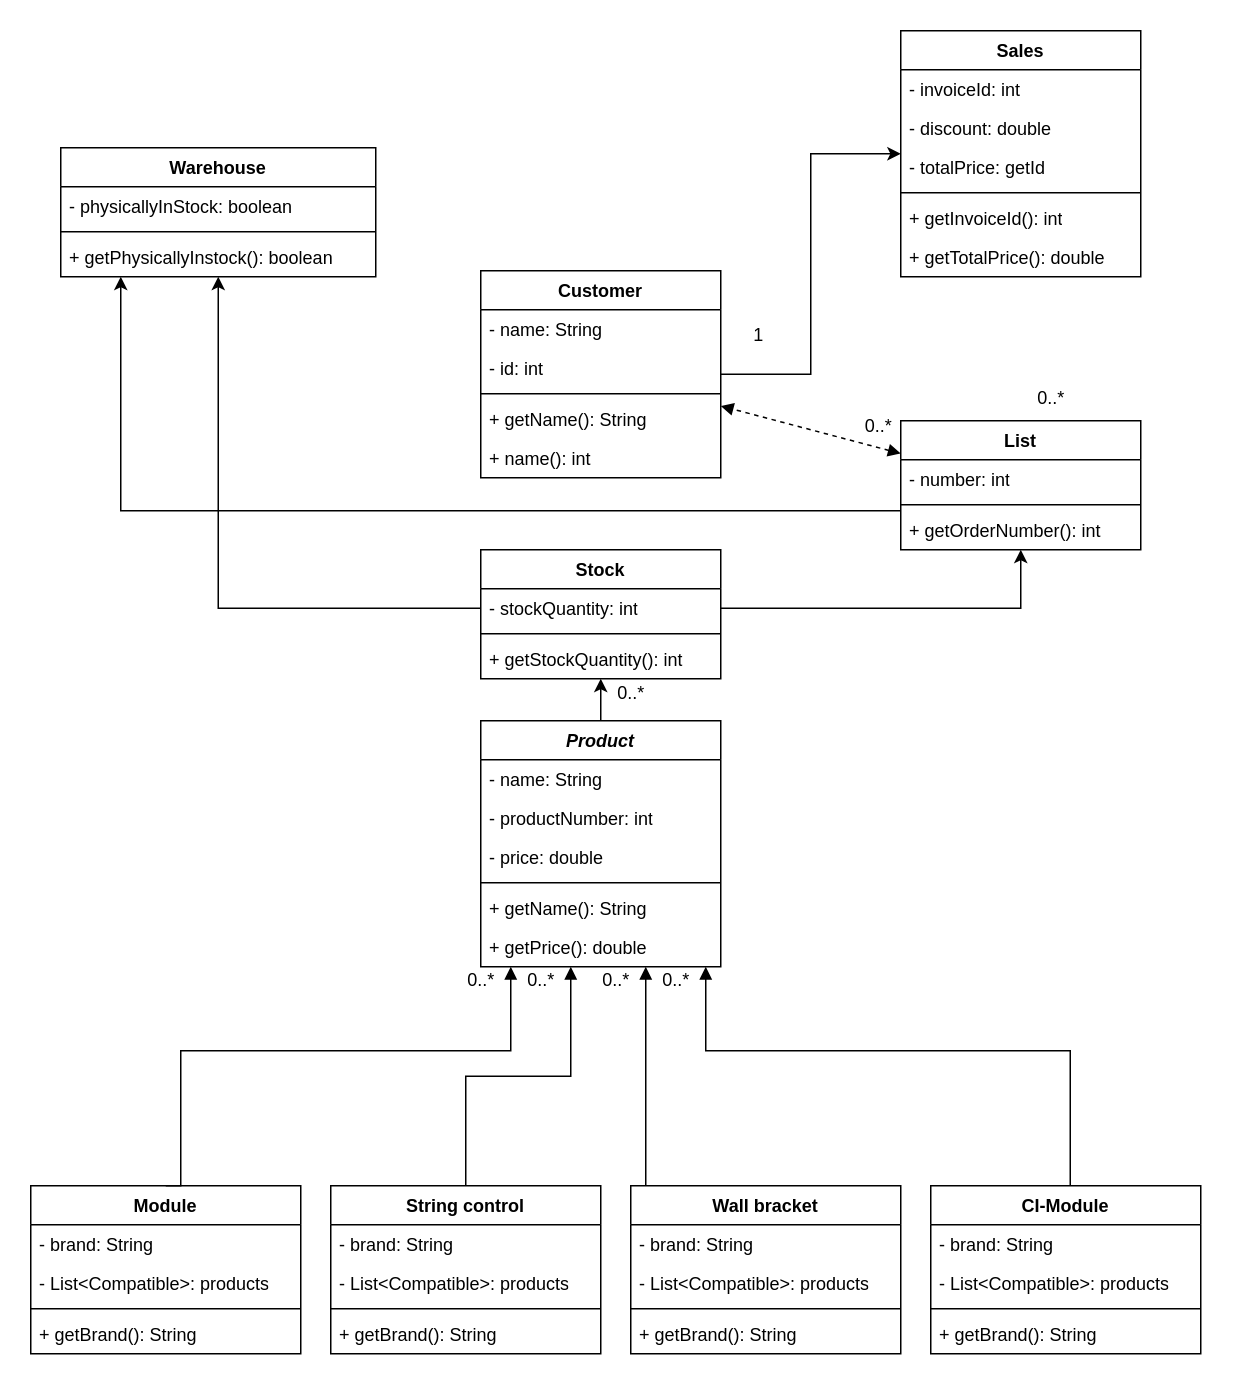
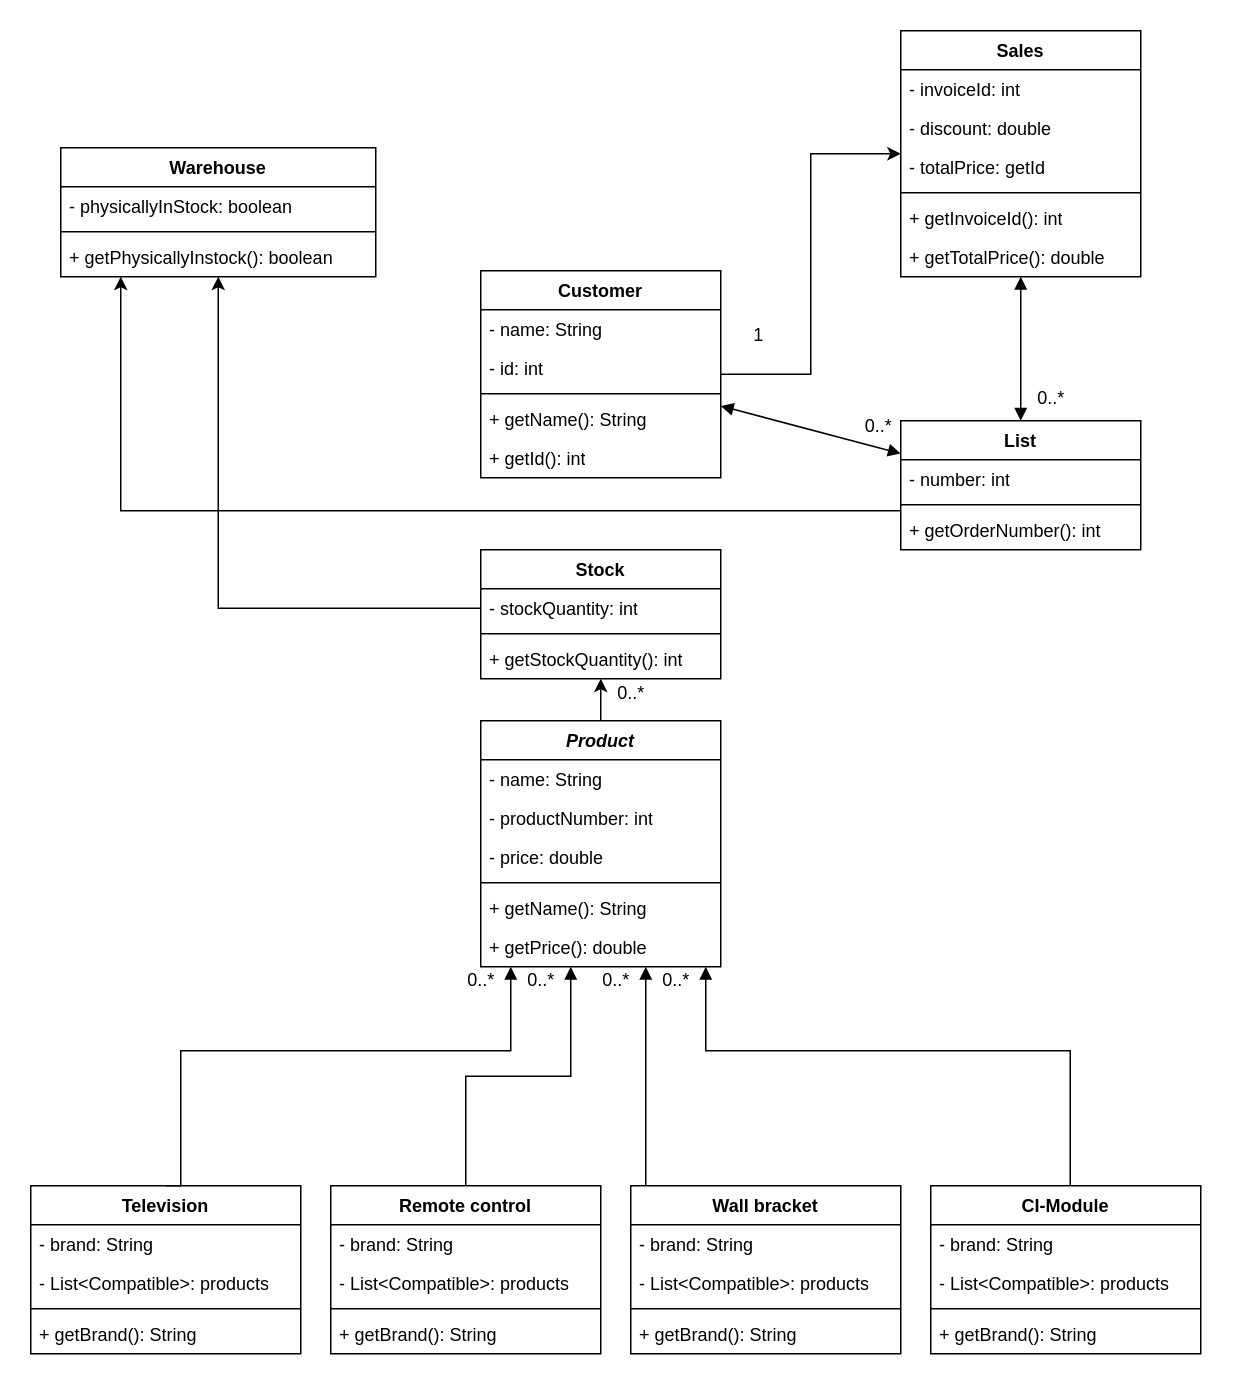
none -> (1021, 349)
(809, 429) -> (809, 429)
(546, 460) -> (551, 460)
(895, 608) -> none
(166, 1207) -> (166, 1207)
(466, 1207) -> (466, 1207)
